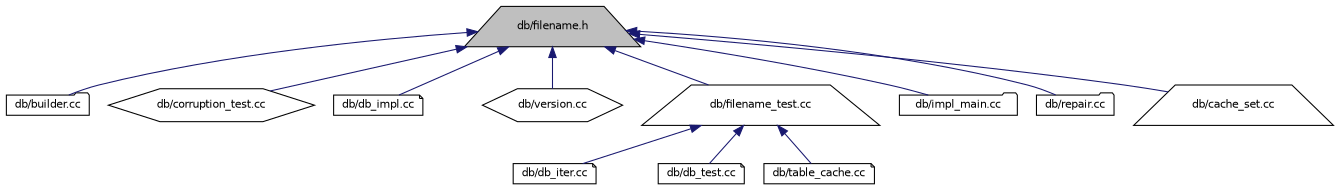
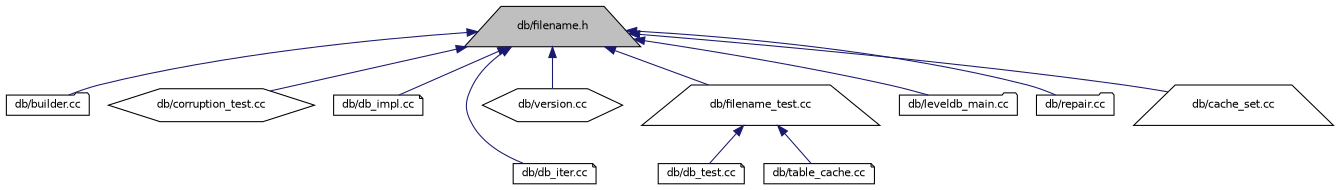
(958, 105) -> (958, 105)
(637, 146) -> (468, 115)
